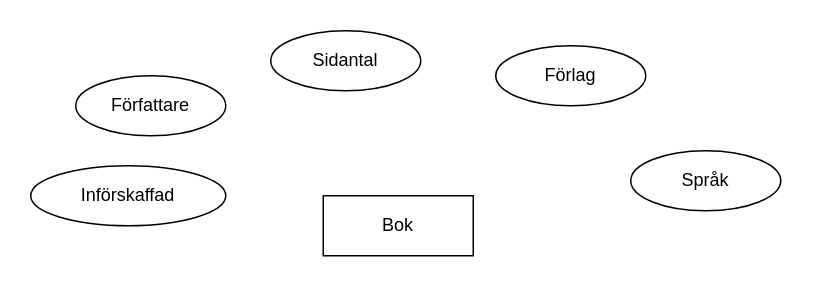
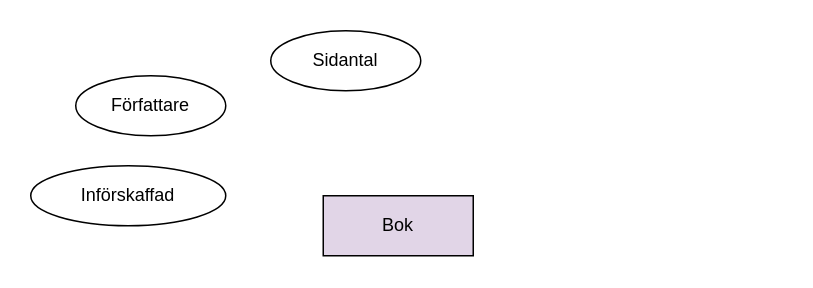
(571, 76) -> none
(706, 181) -> none
(398, 226) -> (398, 226)
